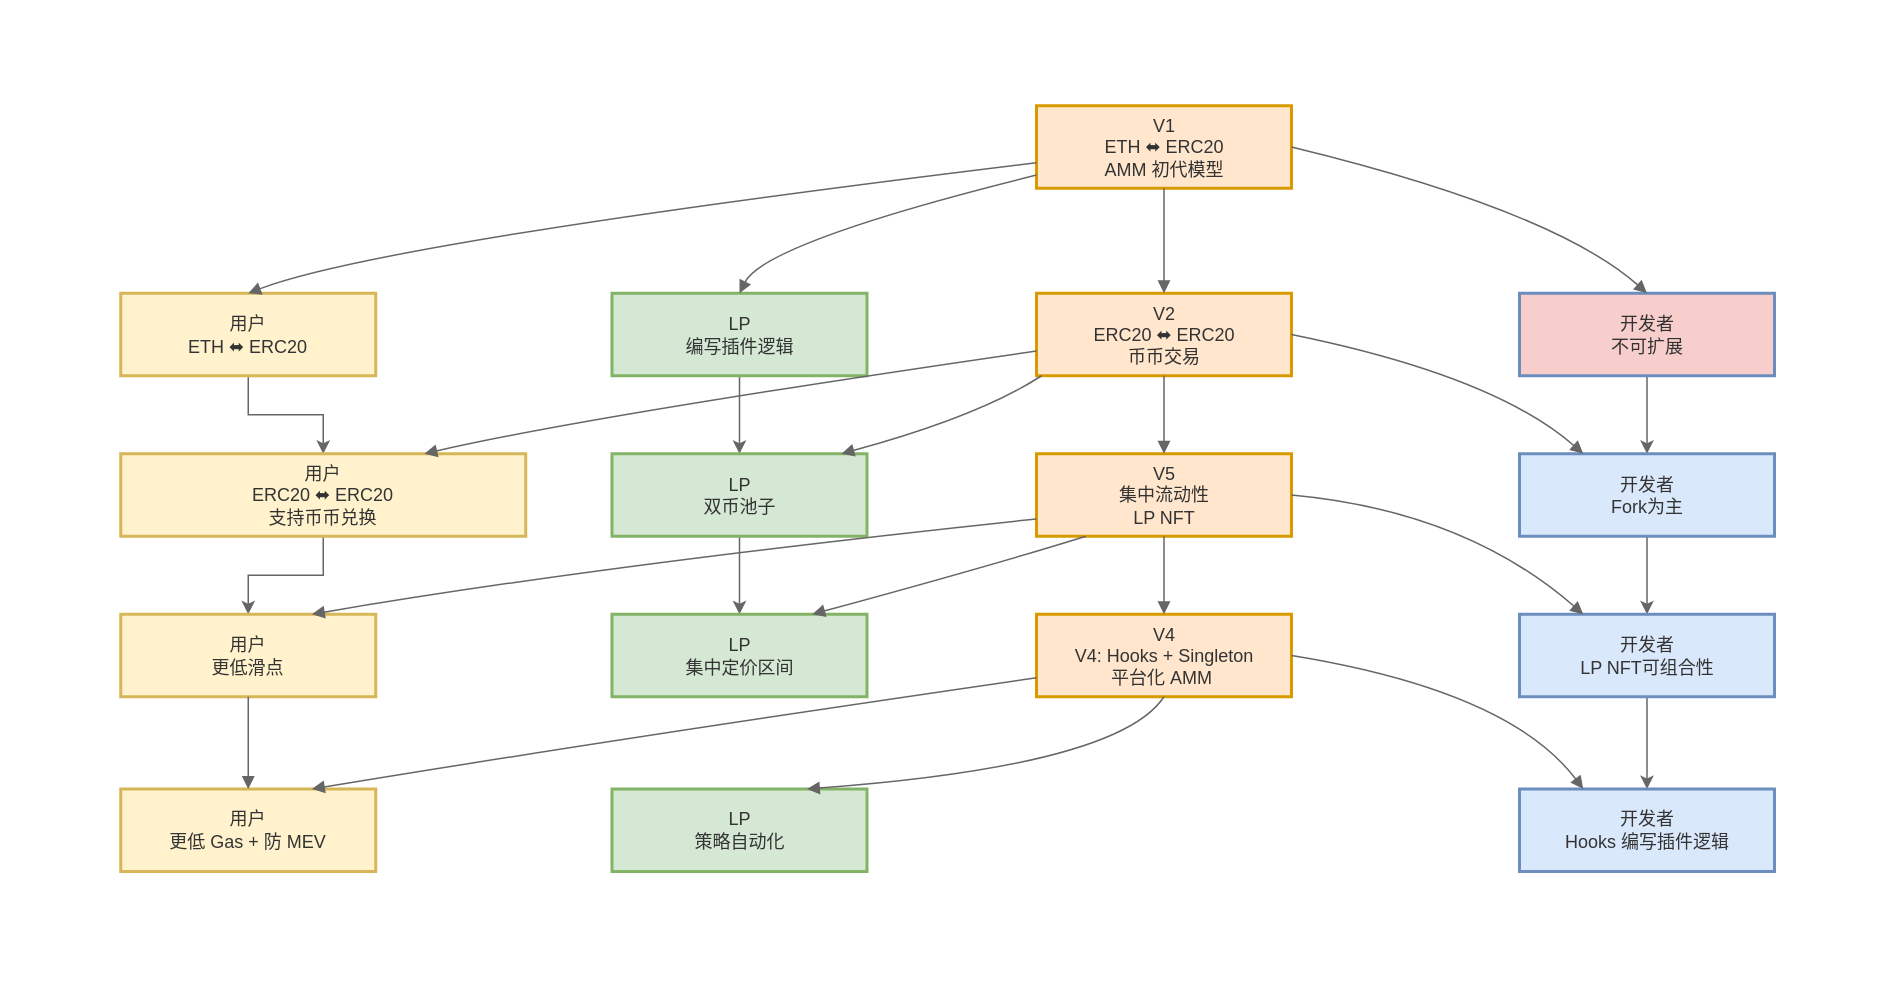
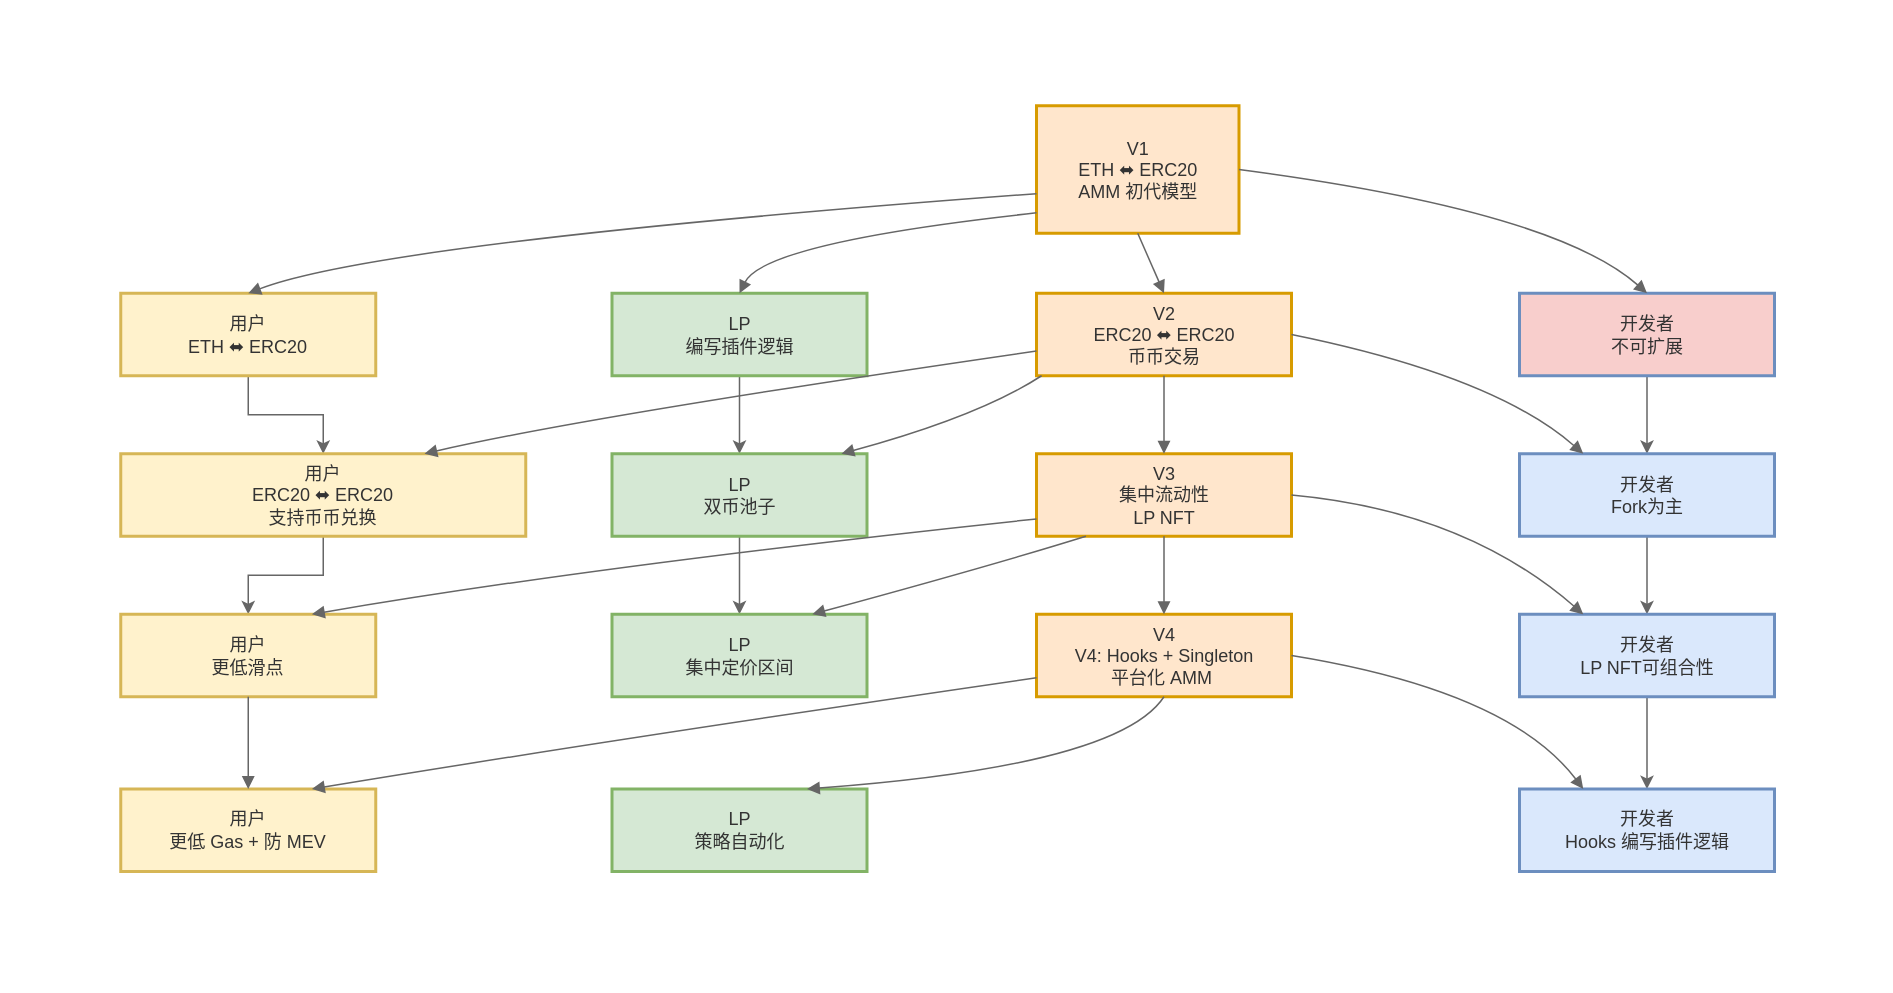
(1164, 147) -> (1138, 170)
(1165, 496) -> (1165, 496)
